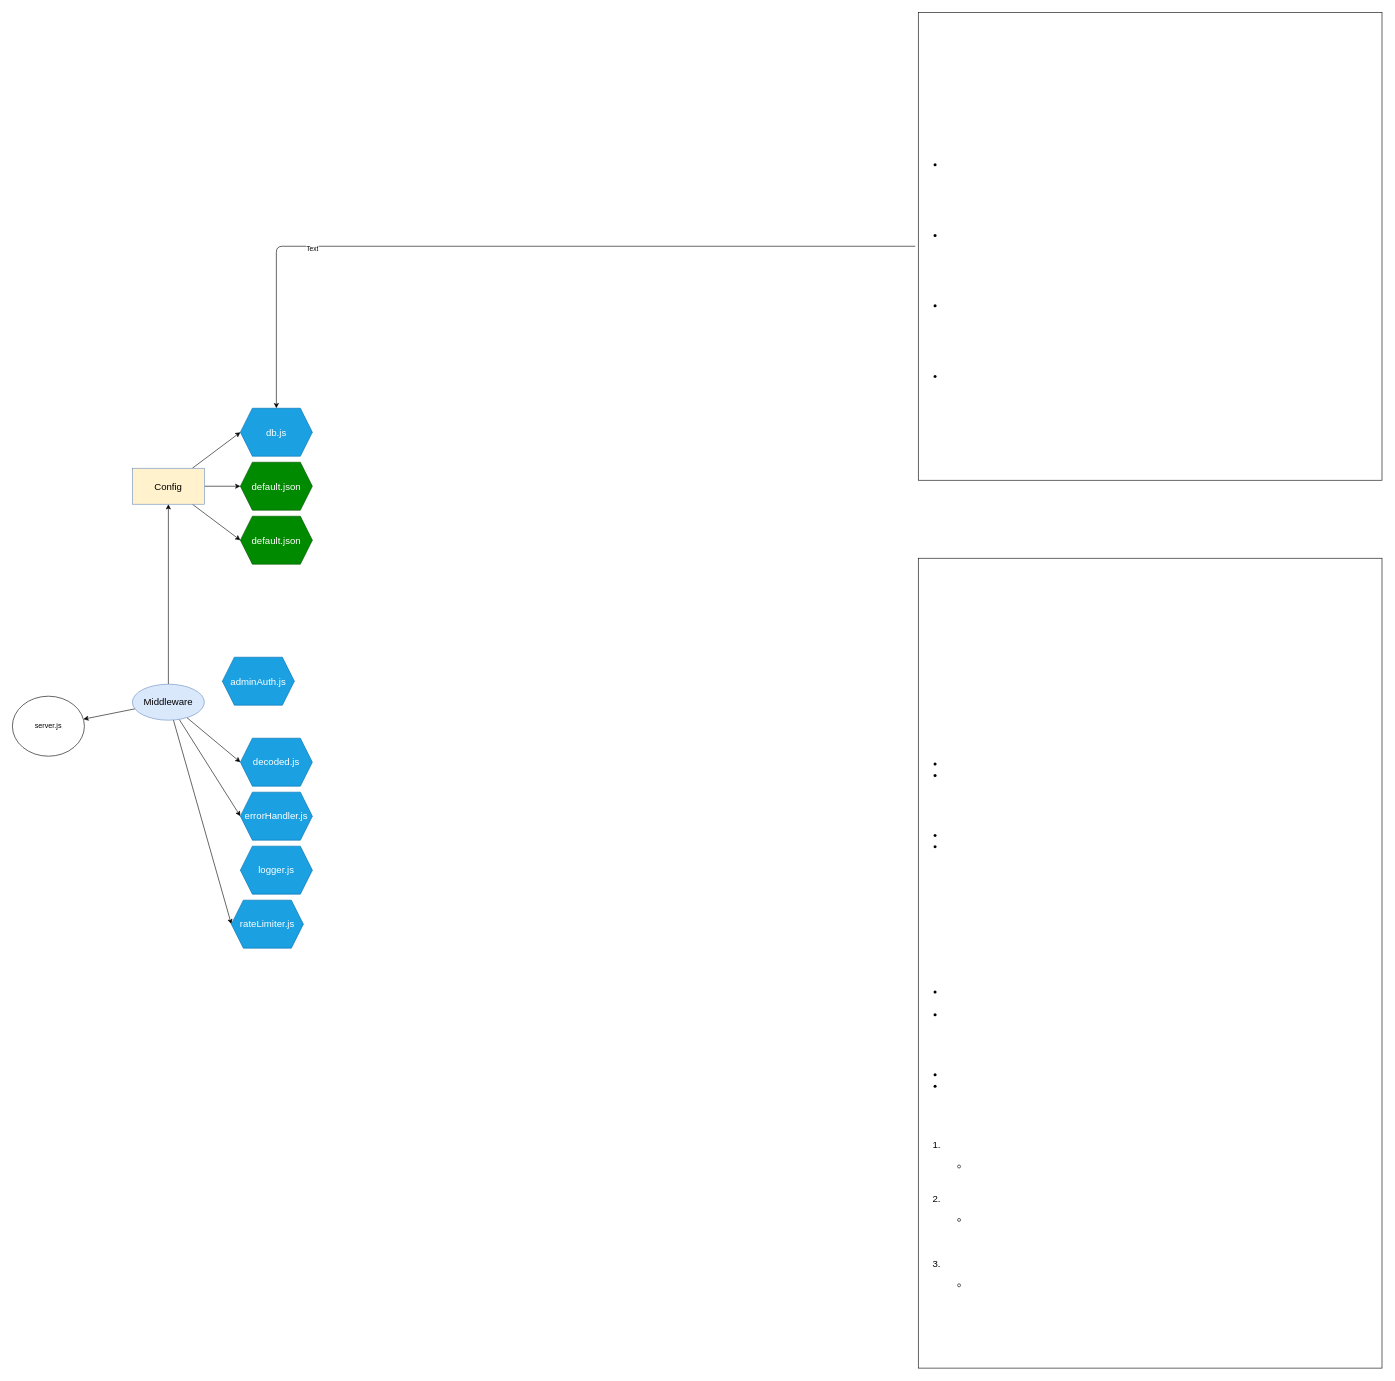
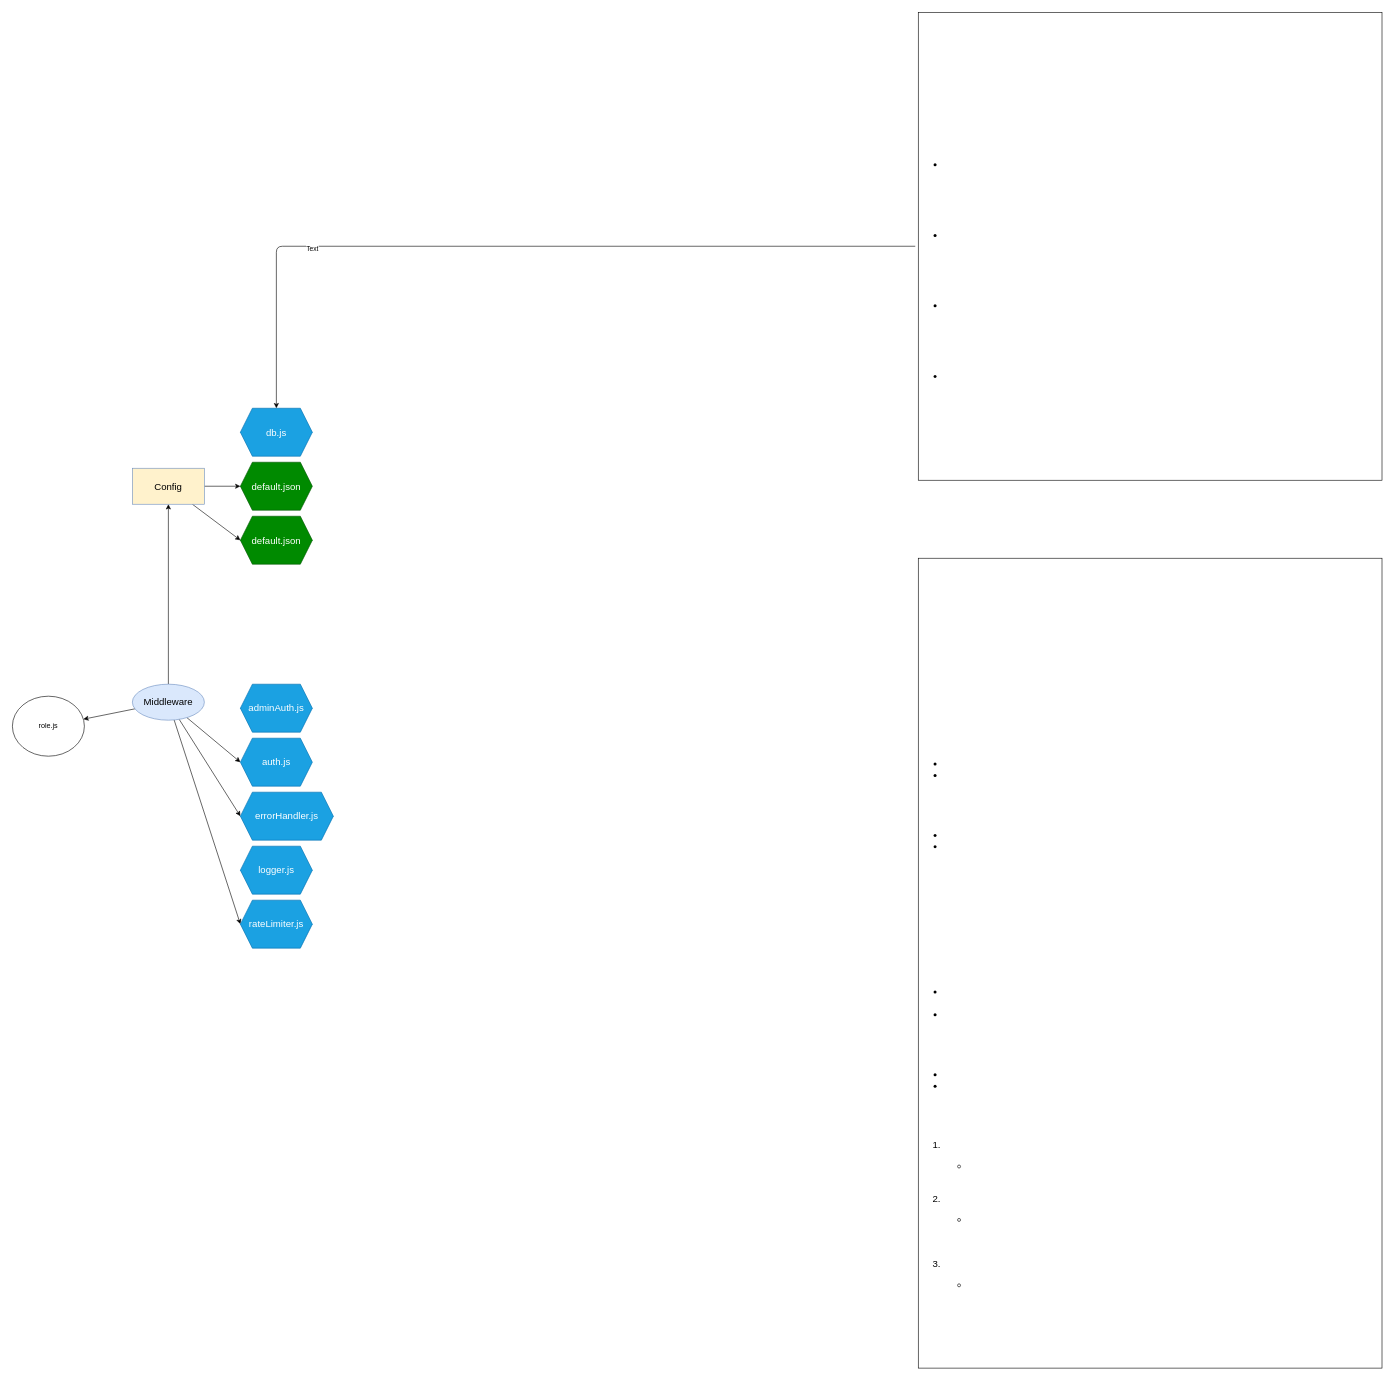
(215, 451) -> none
(258, 681) -> (276, 708)
(48, 726) -> (48, 726)
(276, 762) -> (276, 762)
(276, 816) -> (287, 816)
(267, 924) -> (276, 924)
